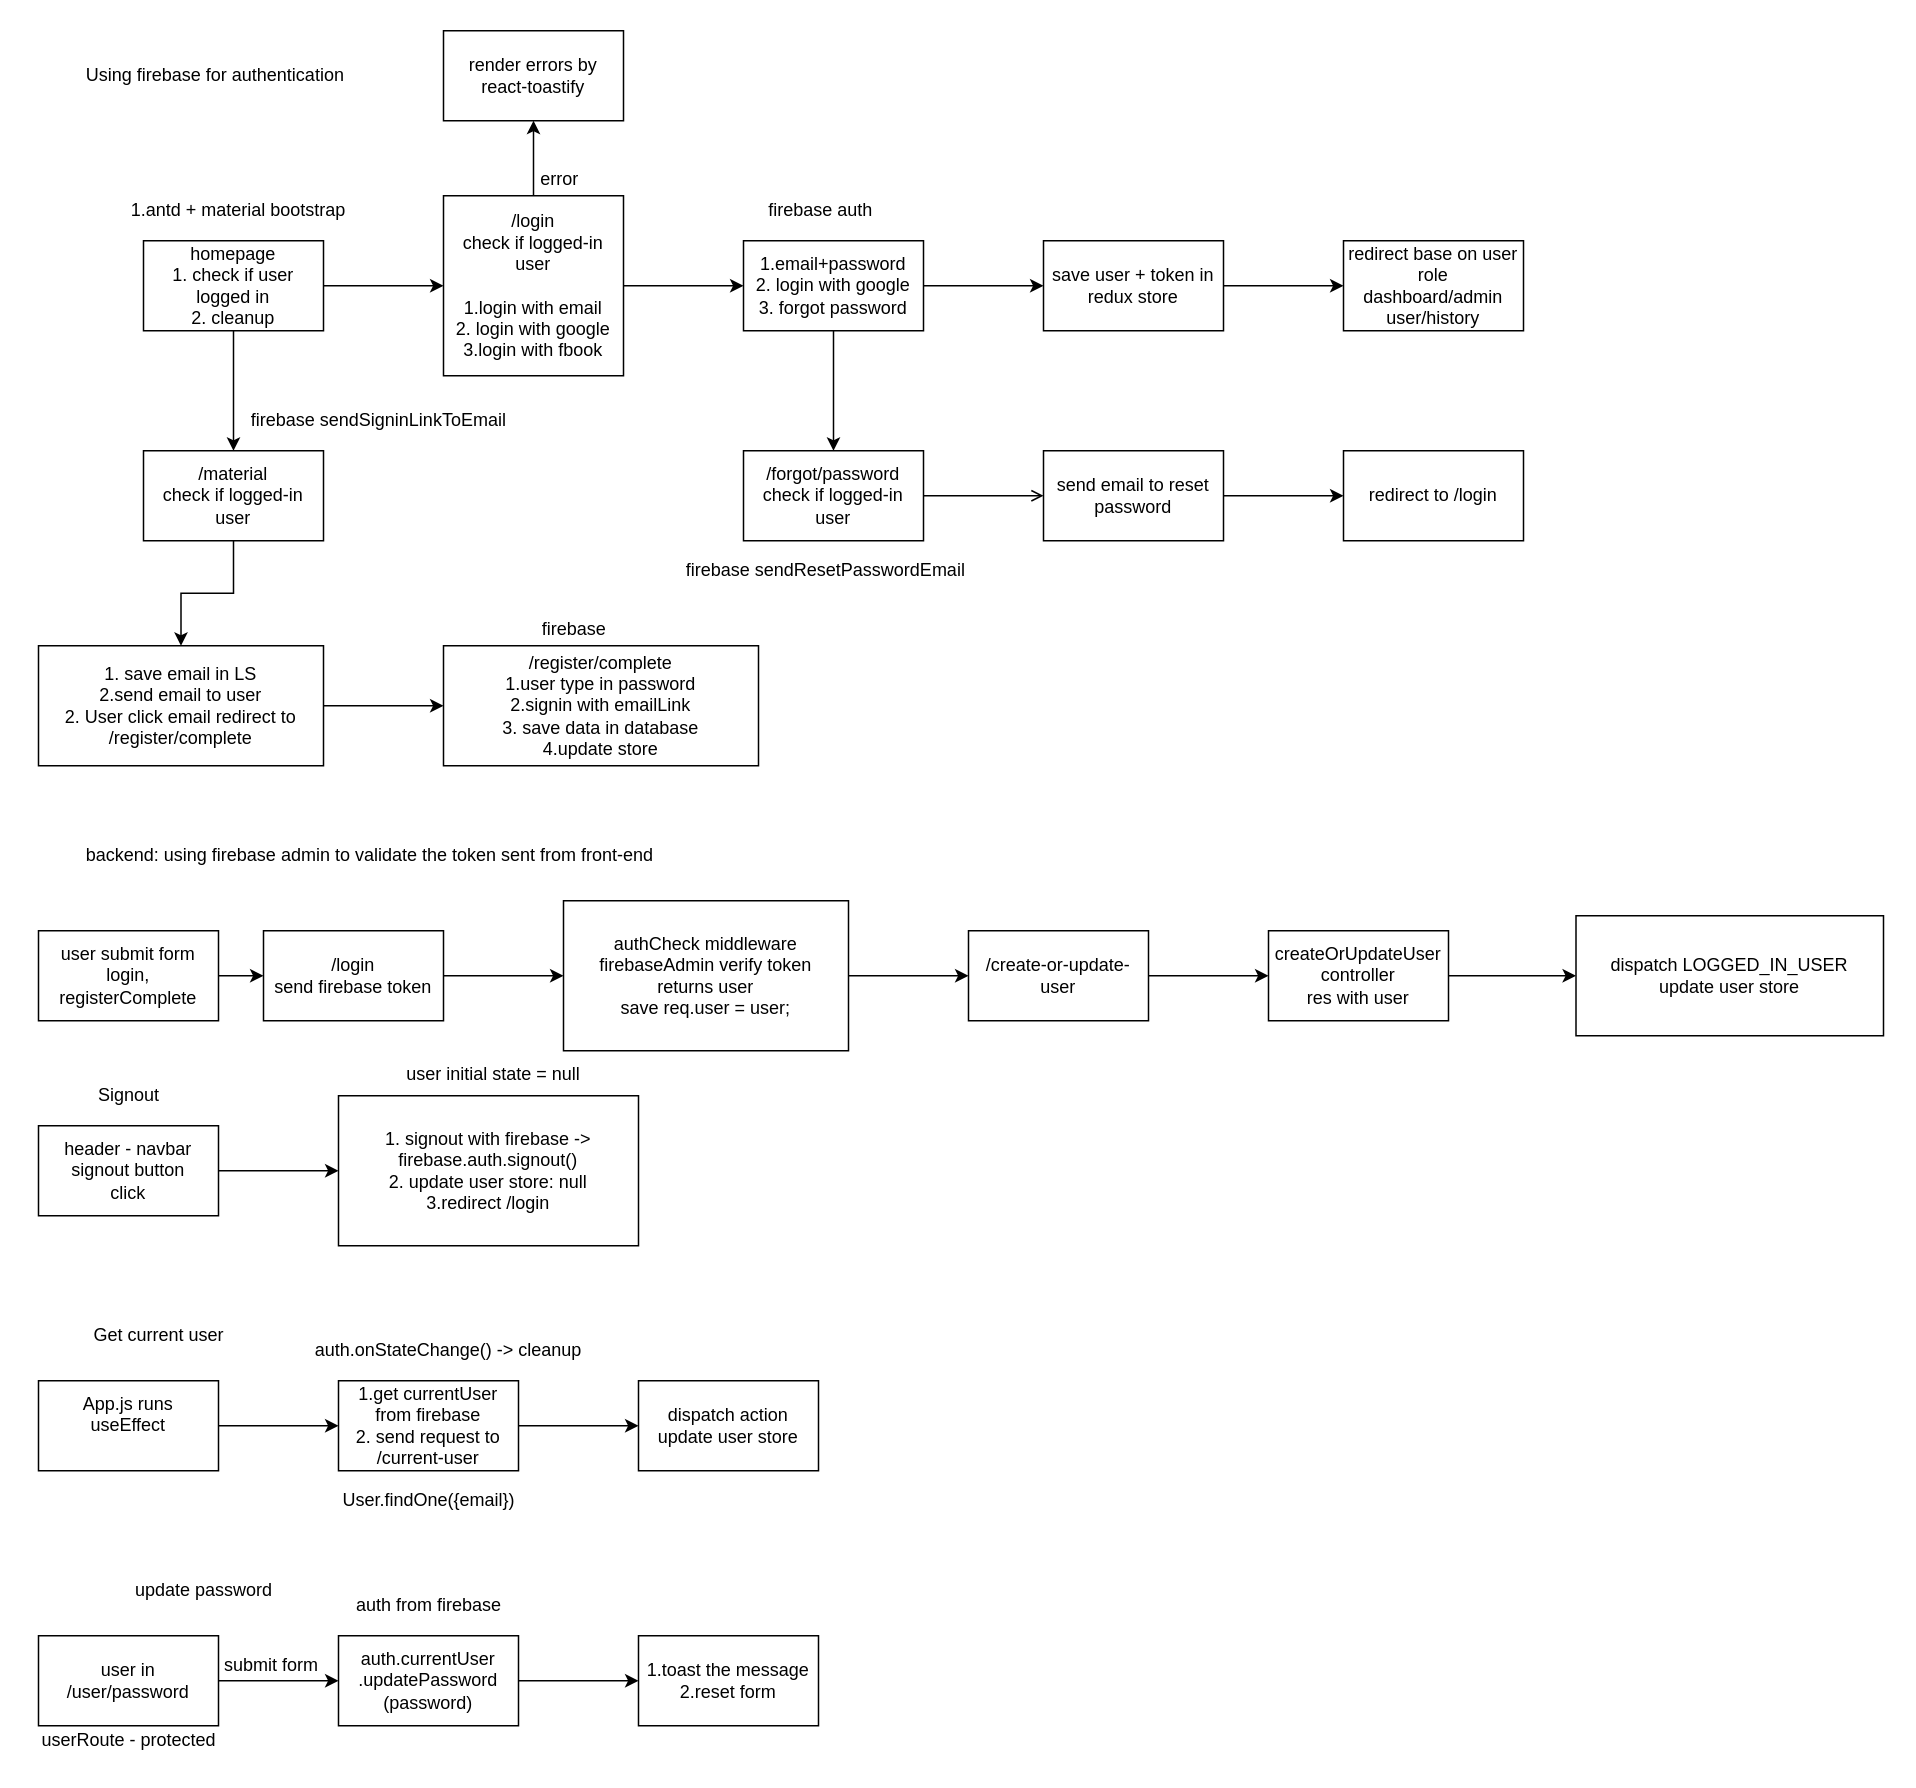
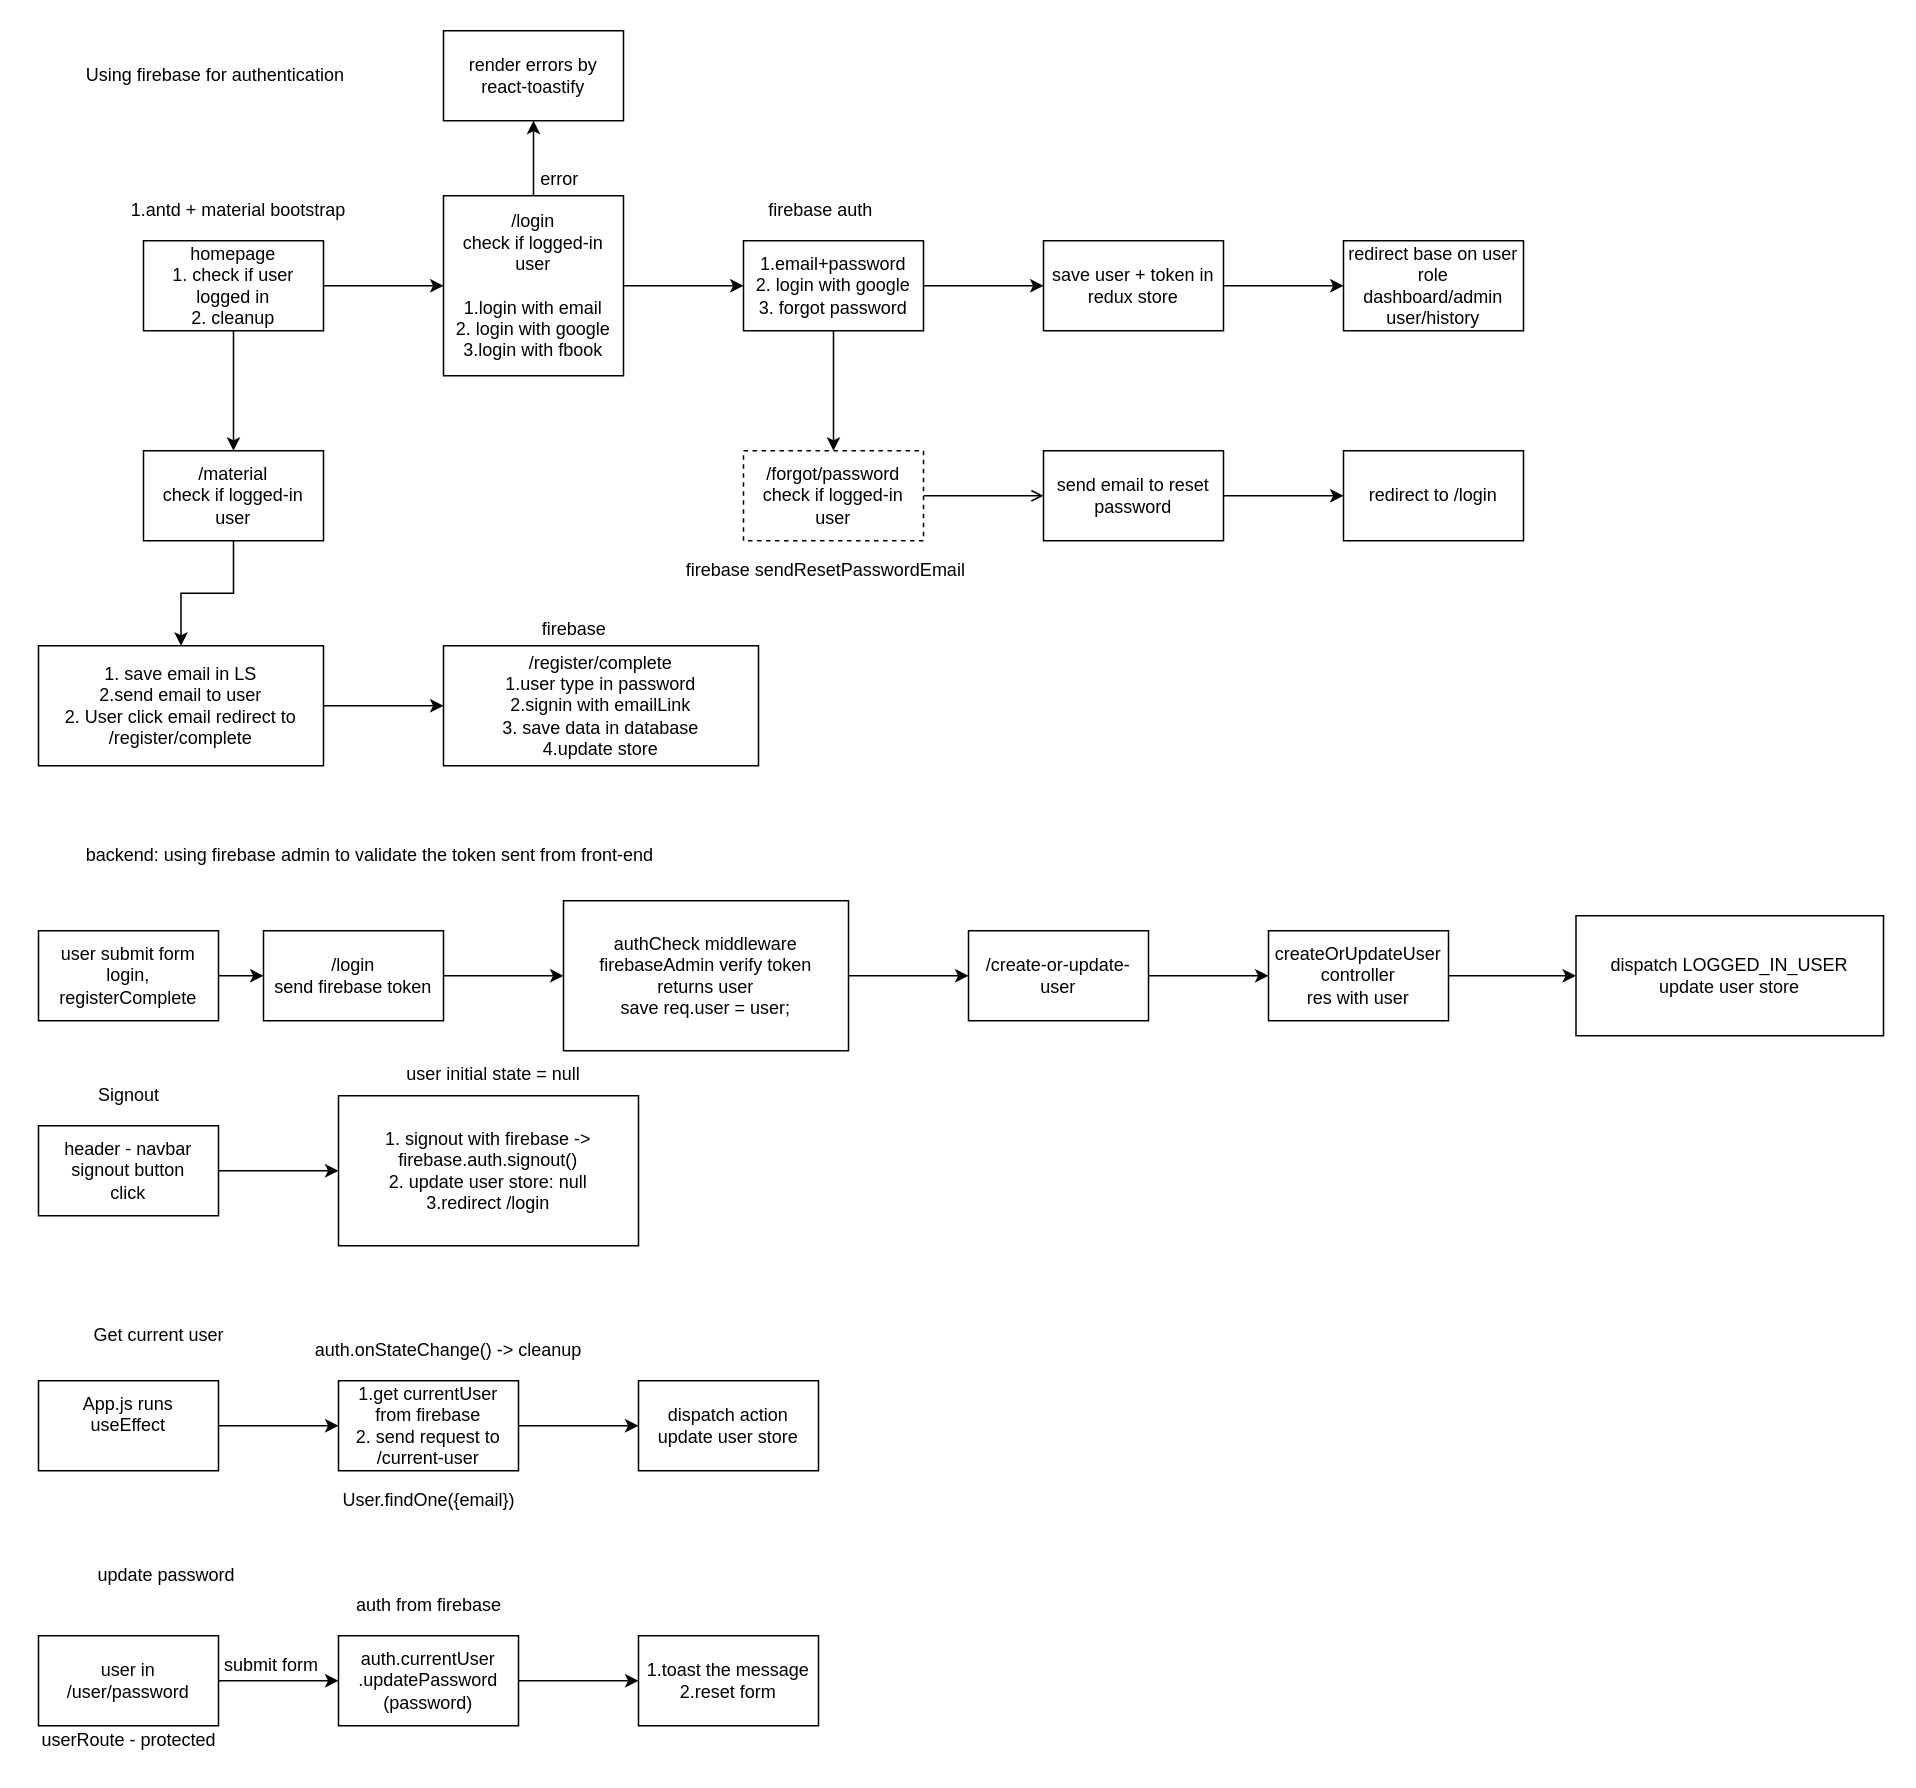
(391, 421) -> none
(833, 496) -> (833, 496)
(203, 1591) -> (166, 1576)
